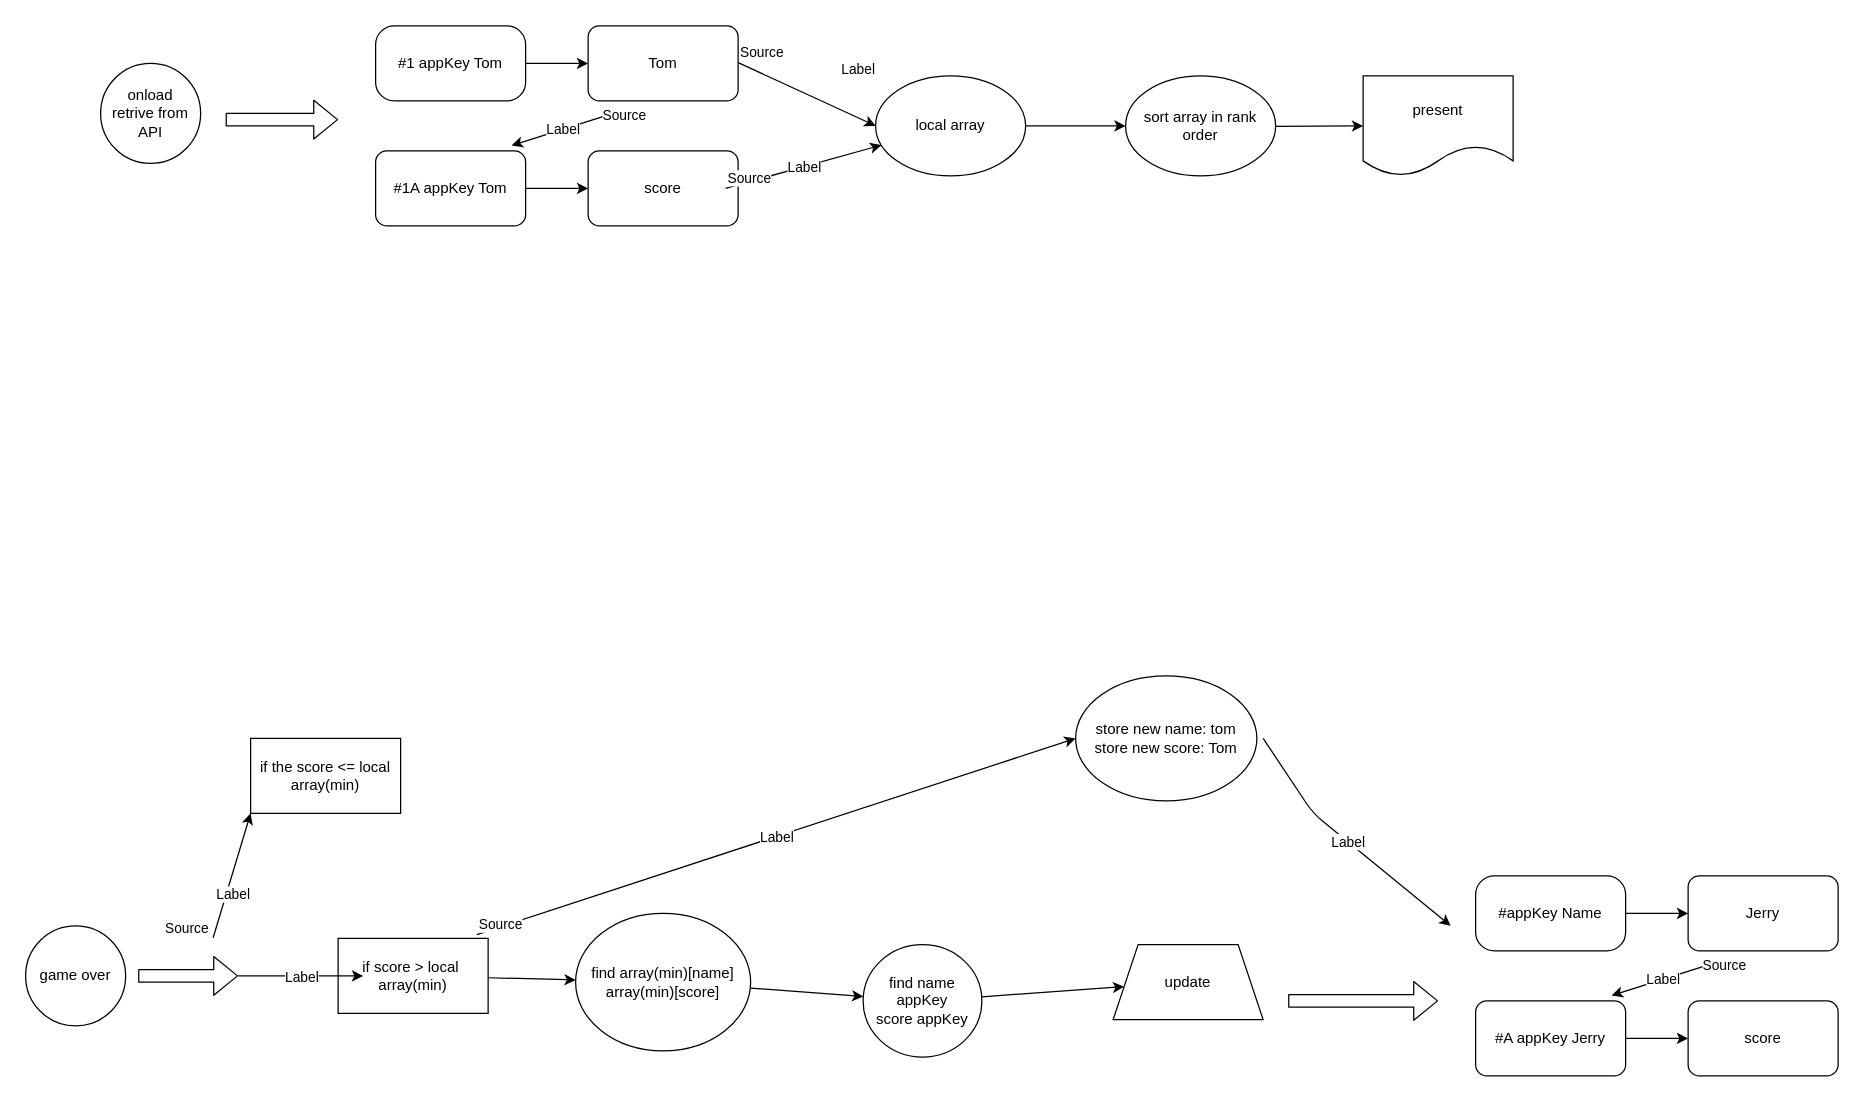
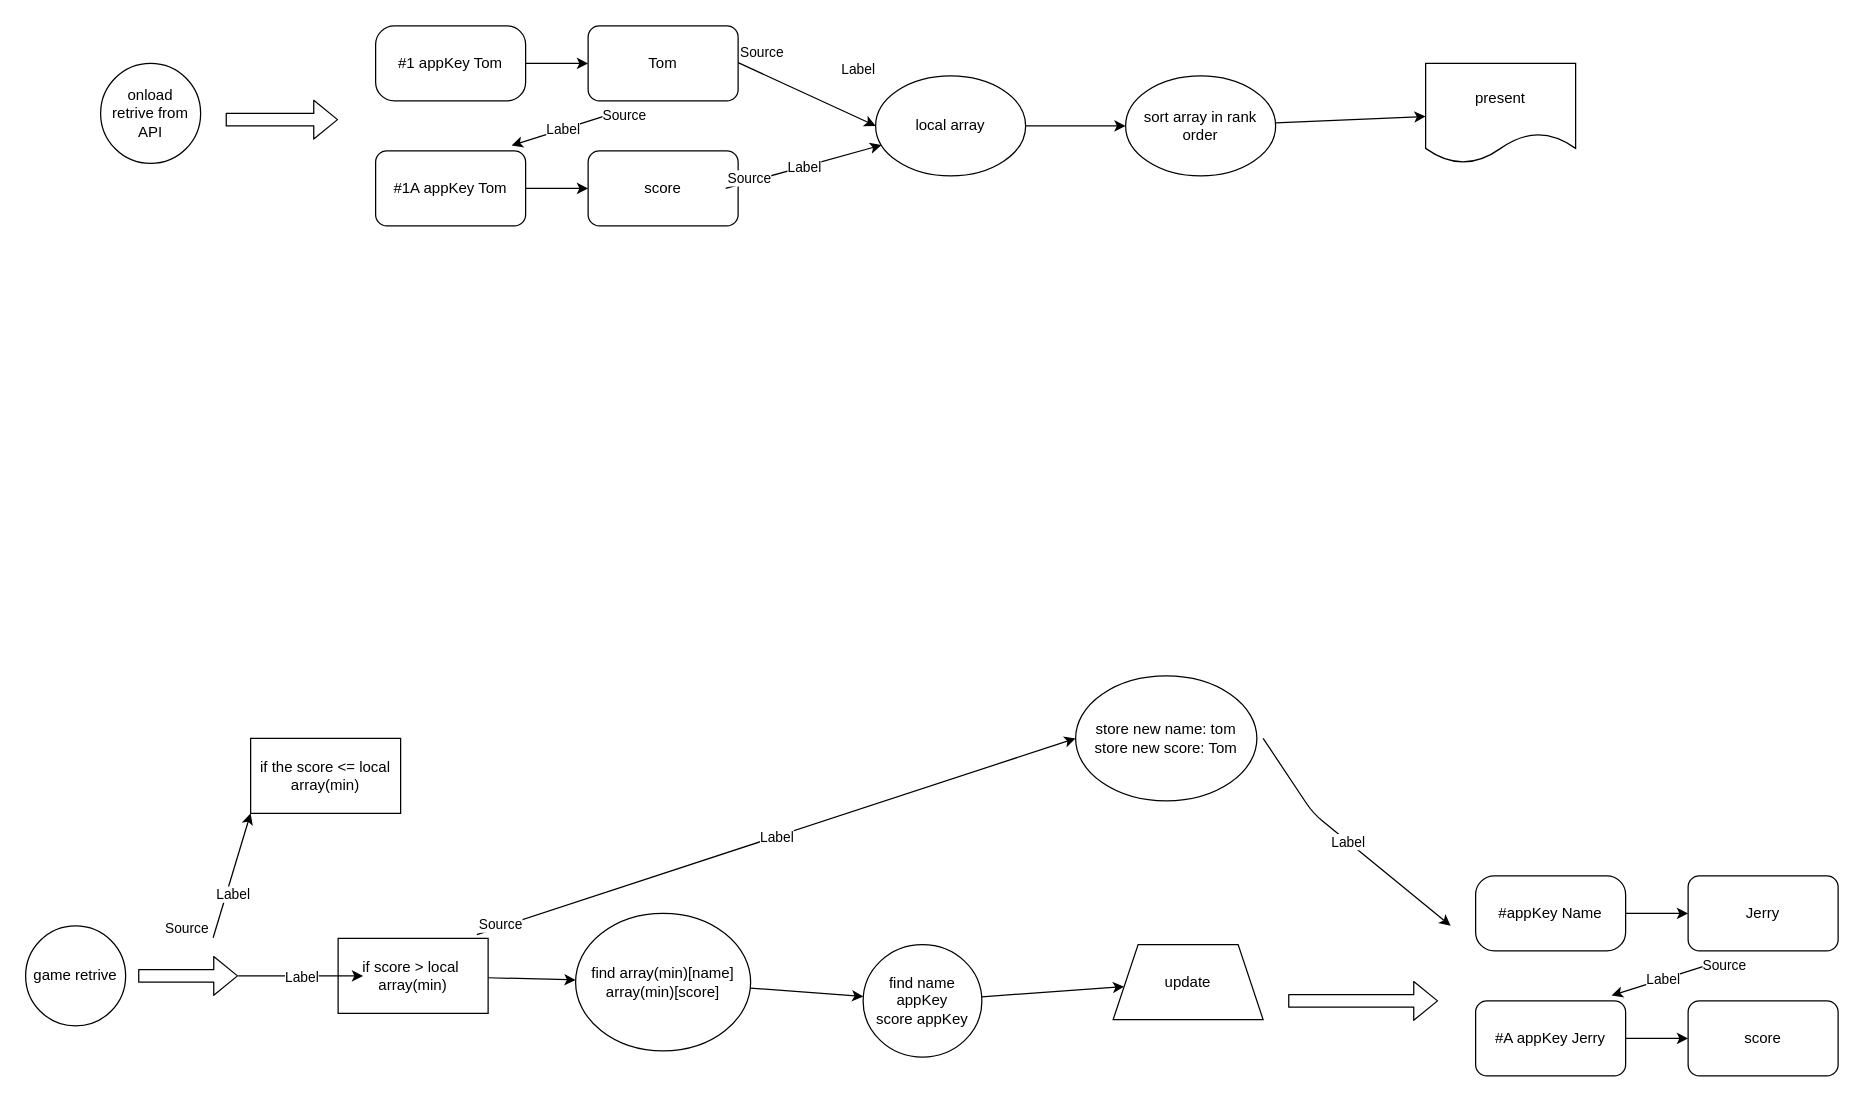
(1438, 126) -> (1501, 113)
(76, 976) -> (76, 976)
